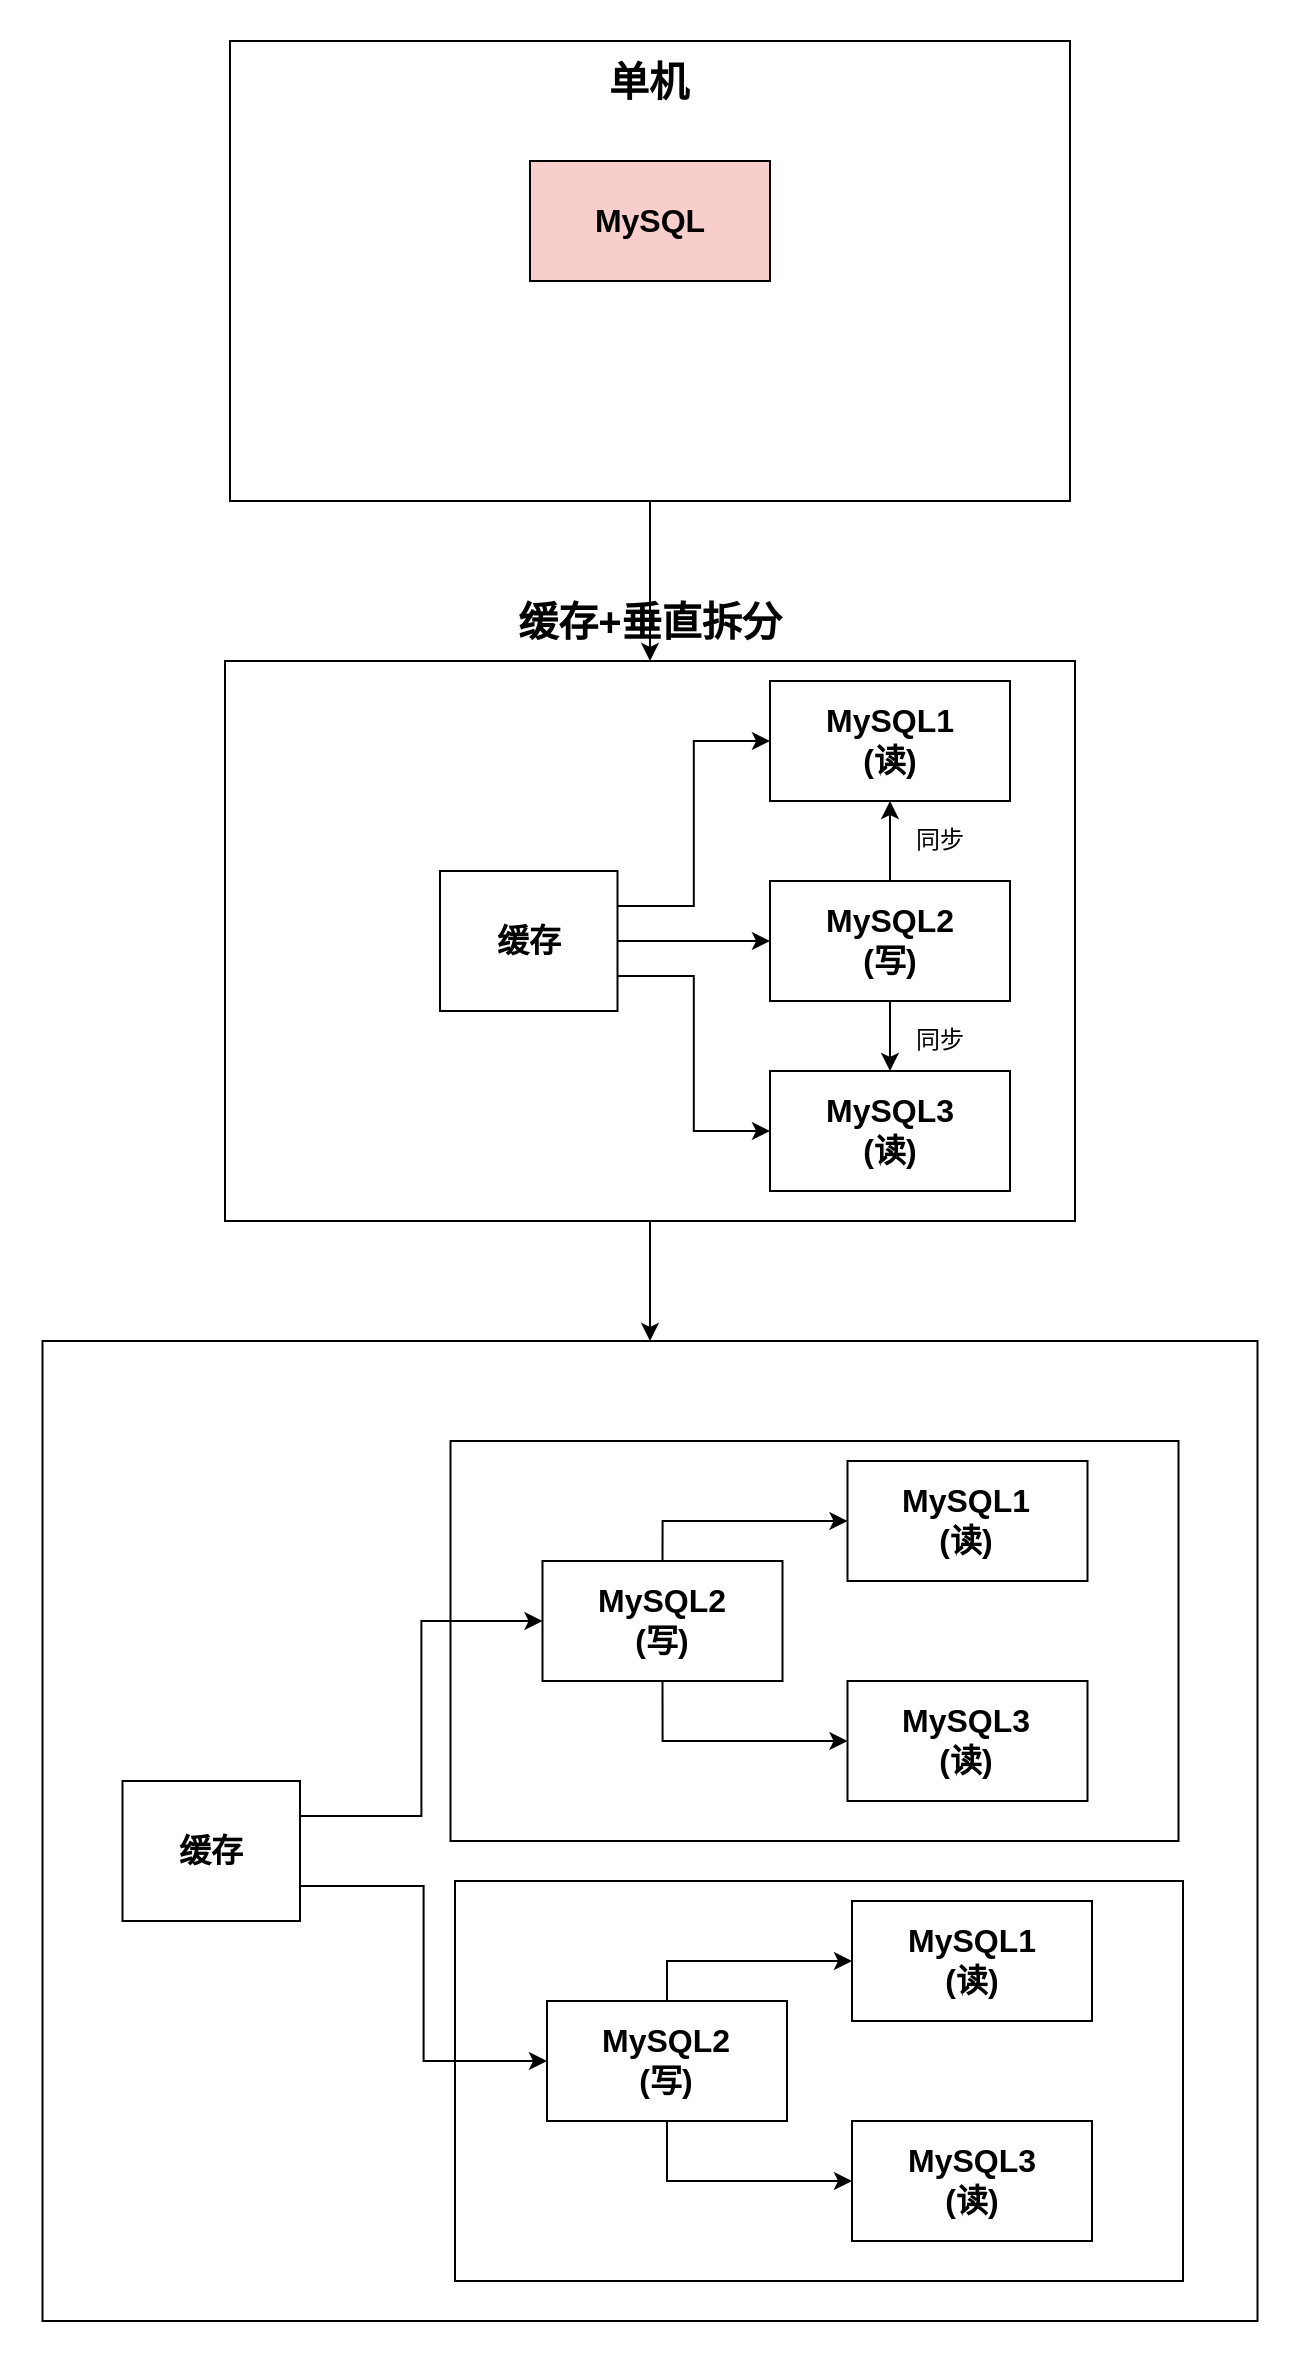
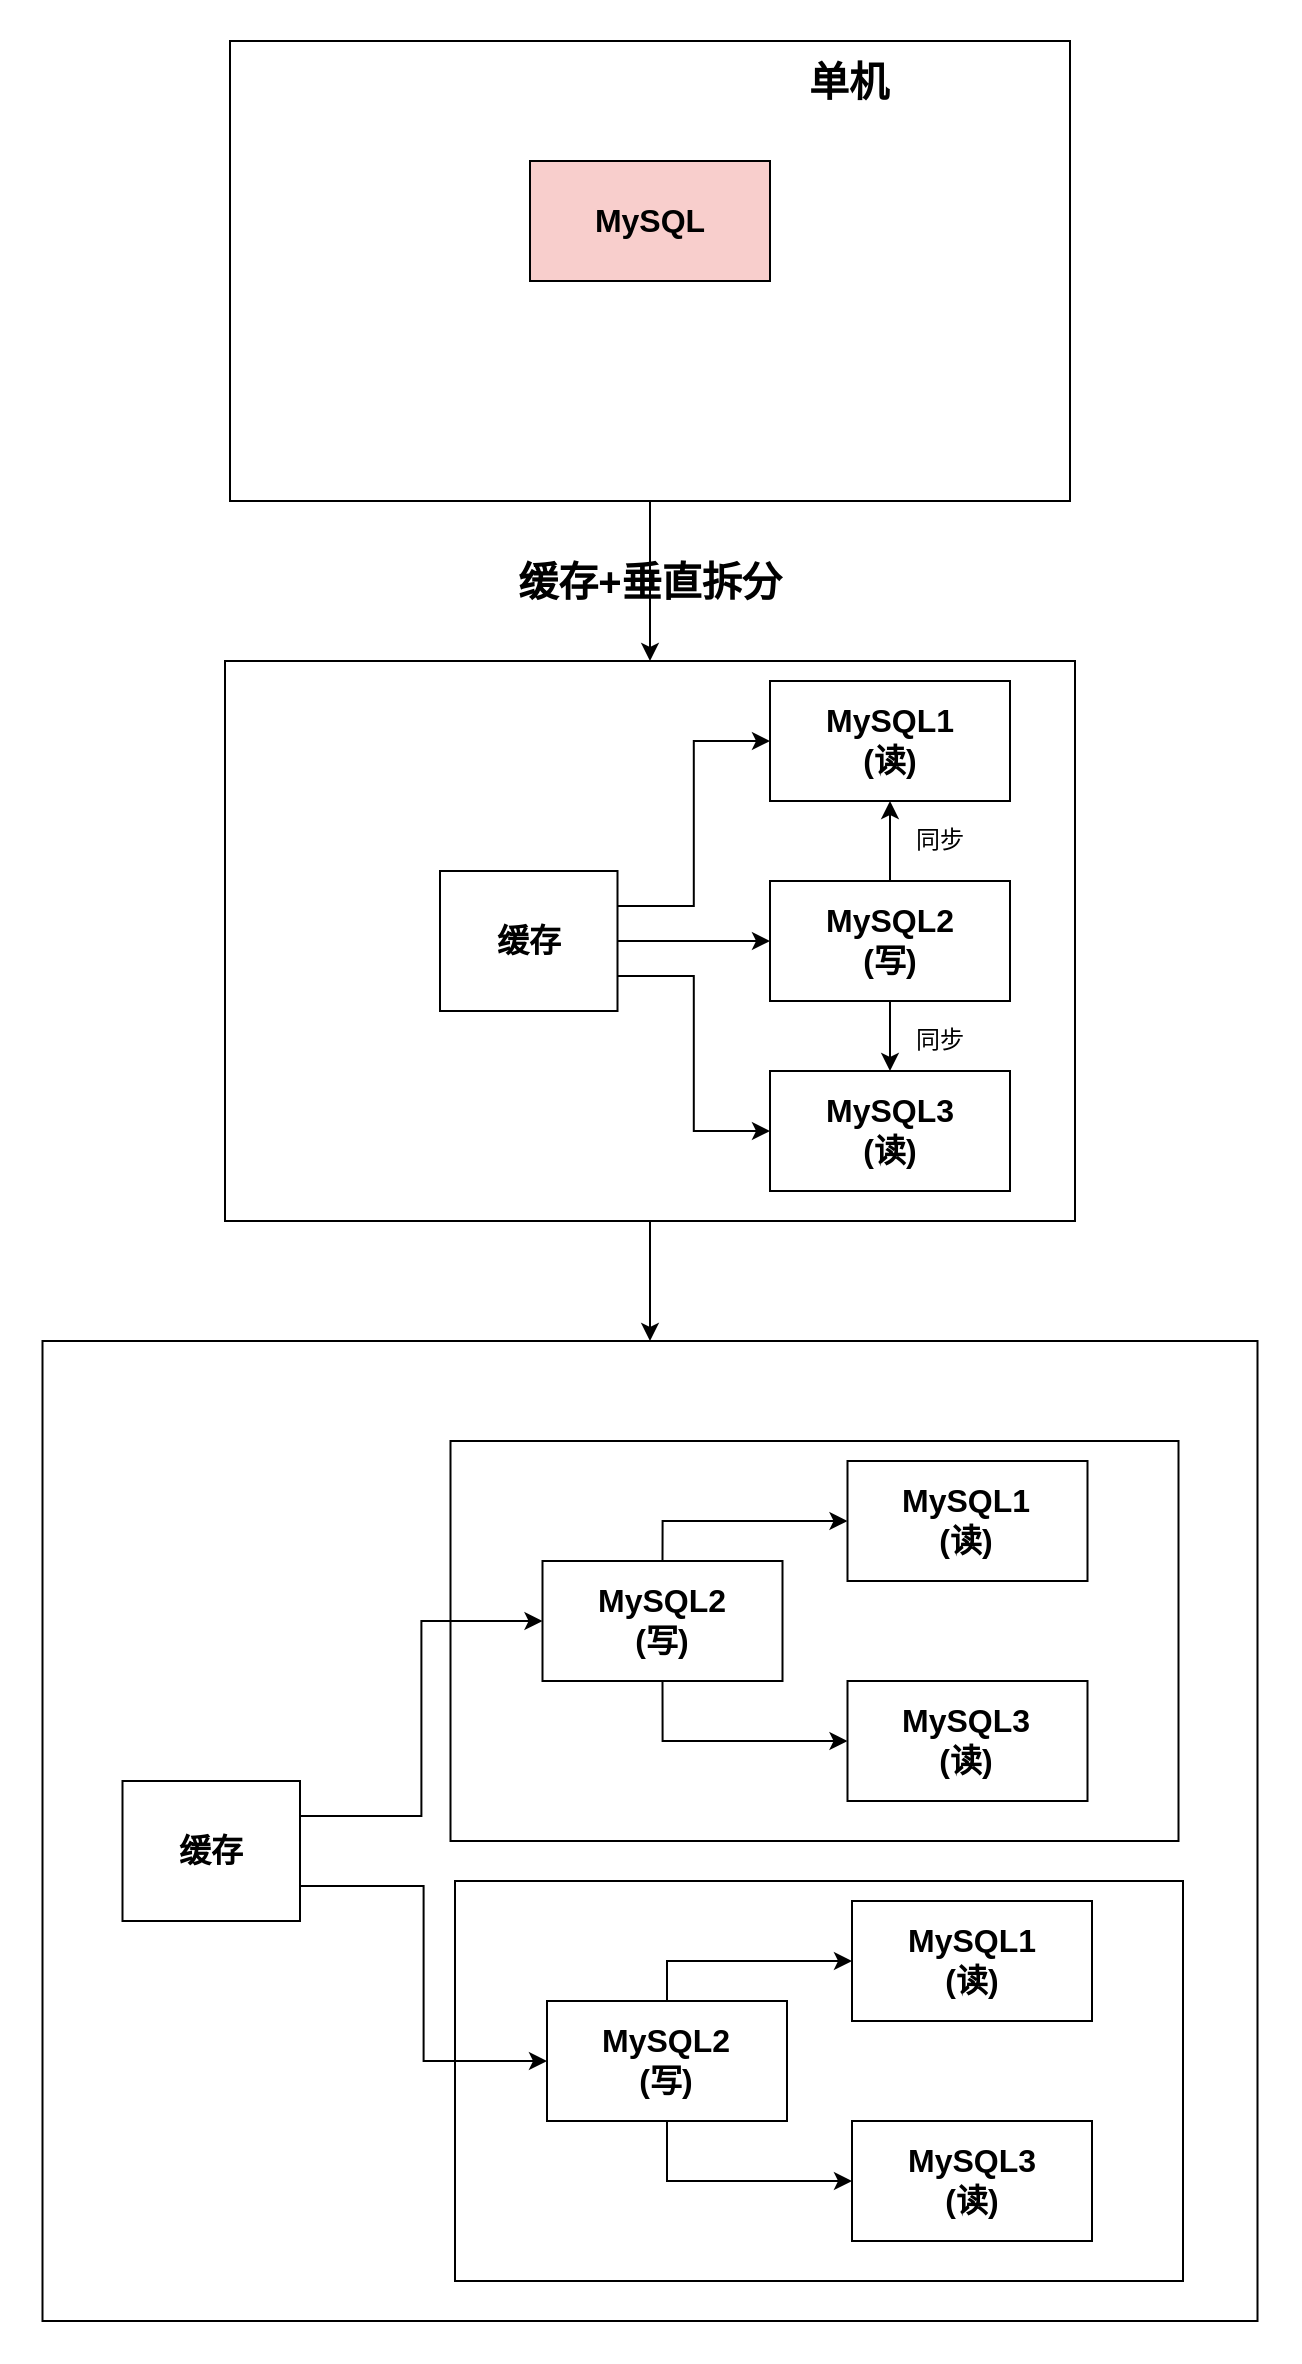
(650, 81) -> (850, 81)
(650, 621) -> (650, 581)
